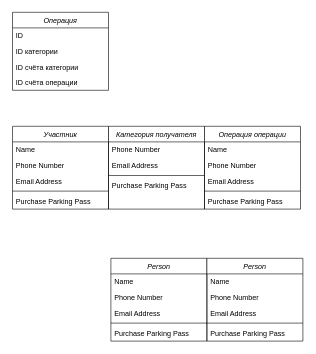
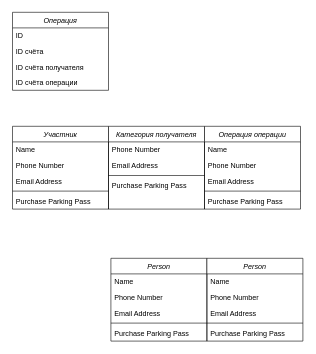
(39, 52) -> (31, 52)
(50, 67) -> (52, 67)
